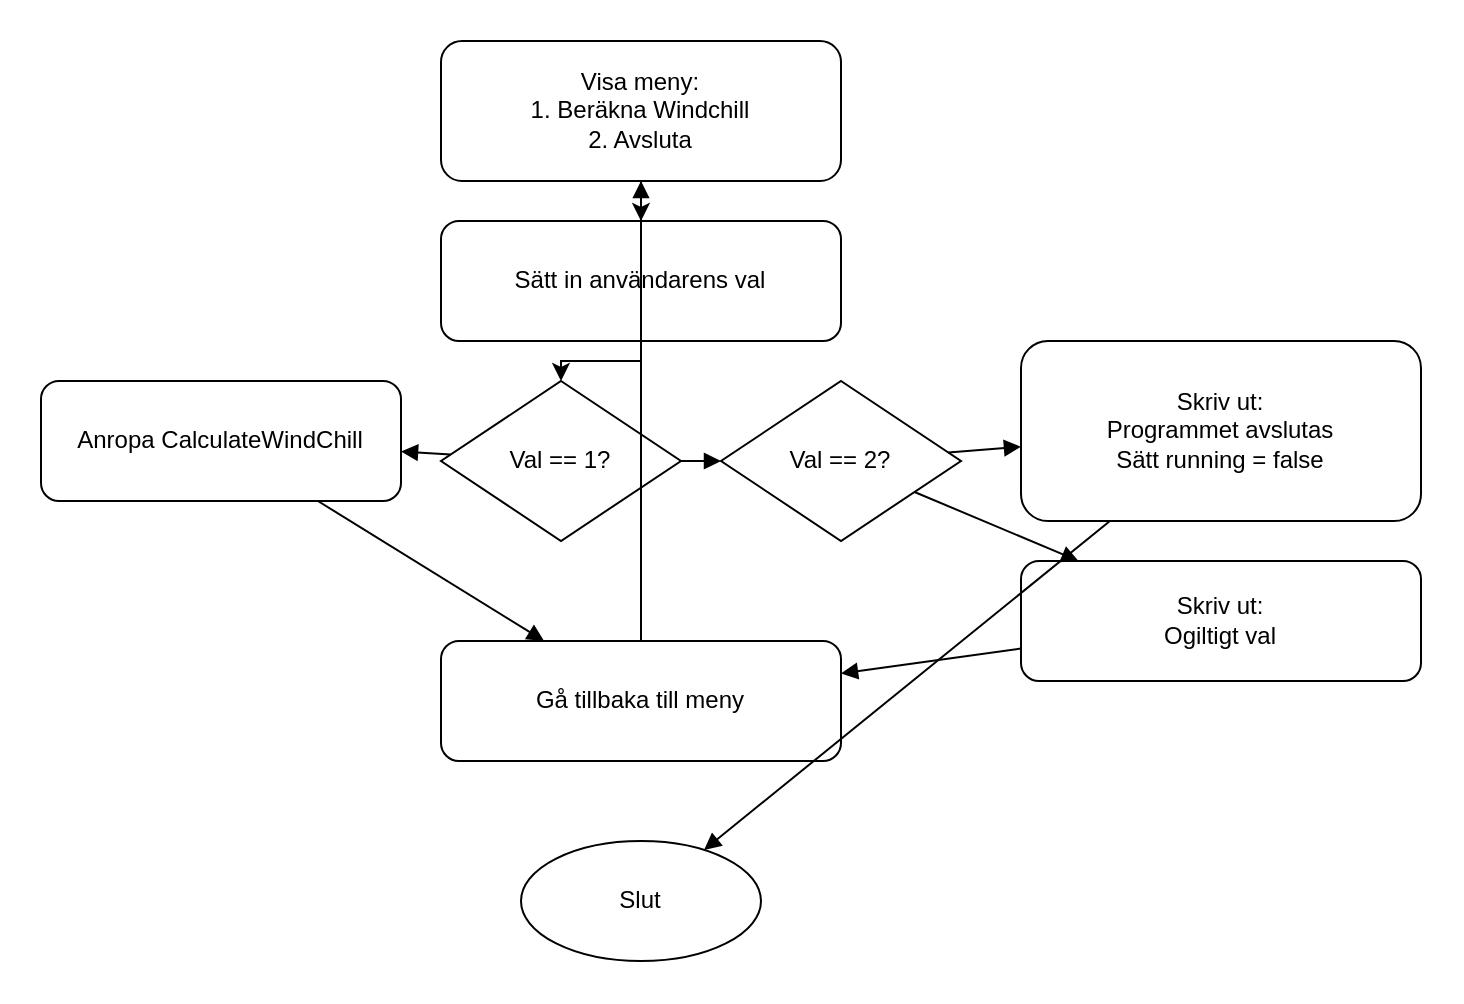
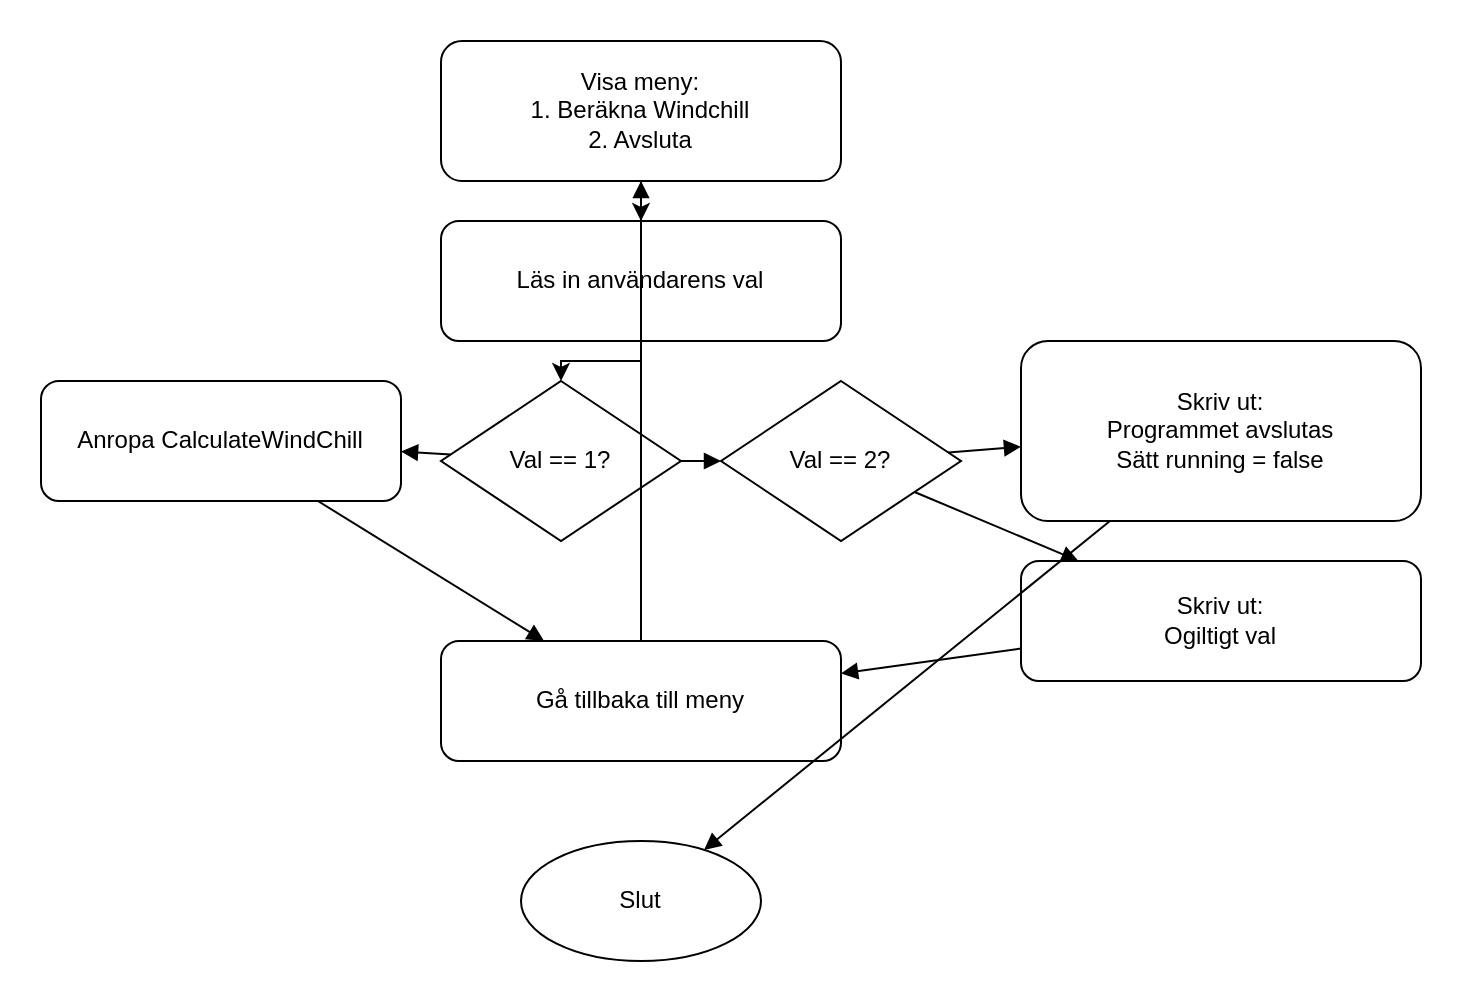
(641, 281) -> (641, 281)
